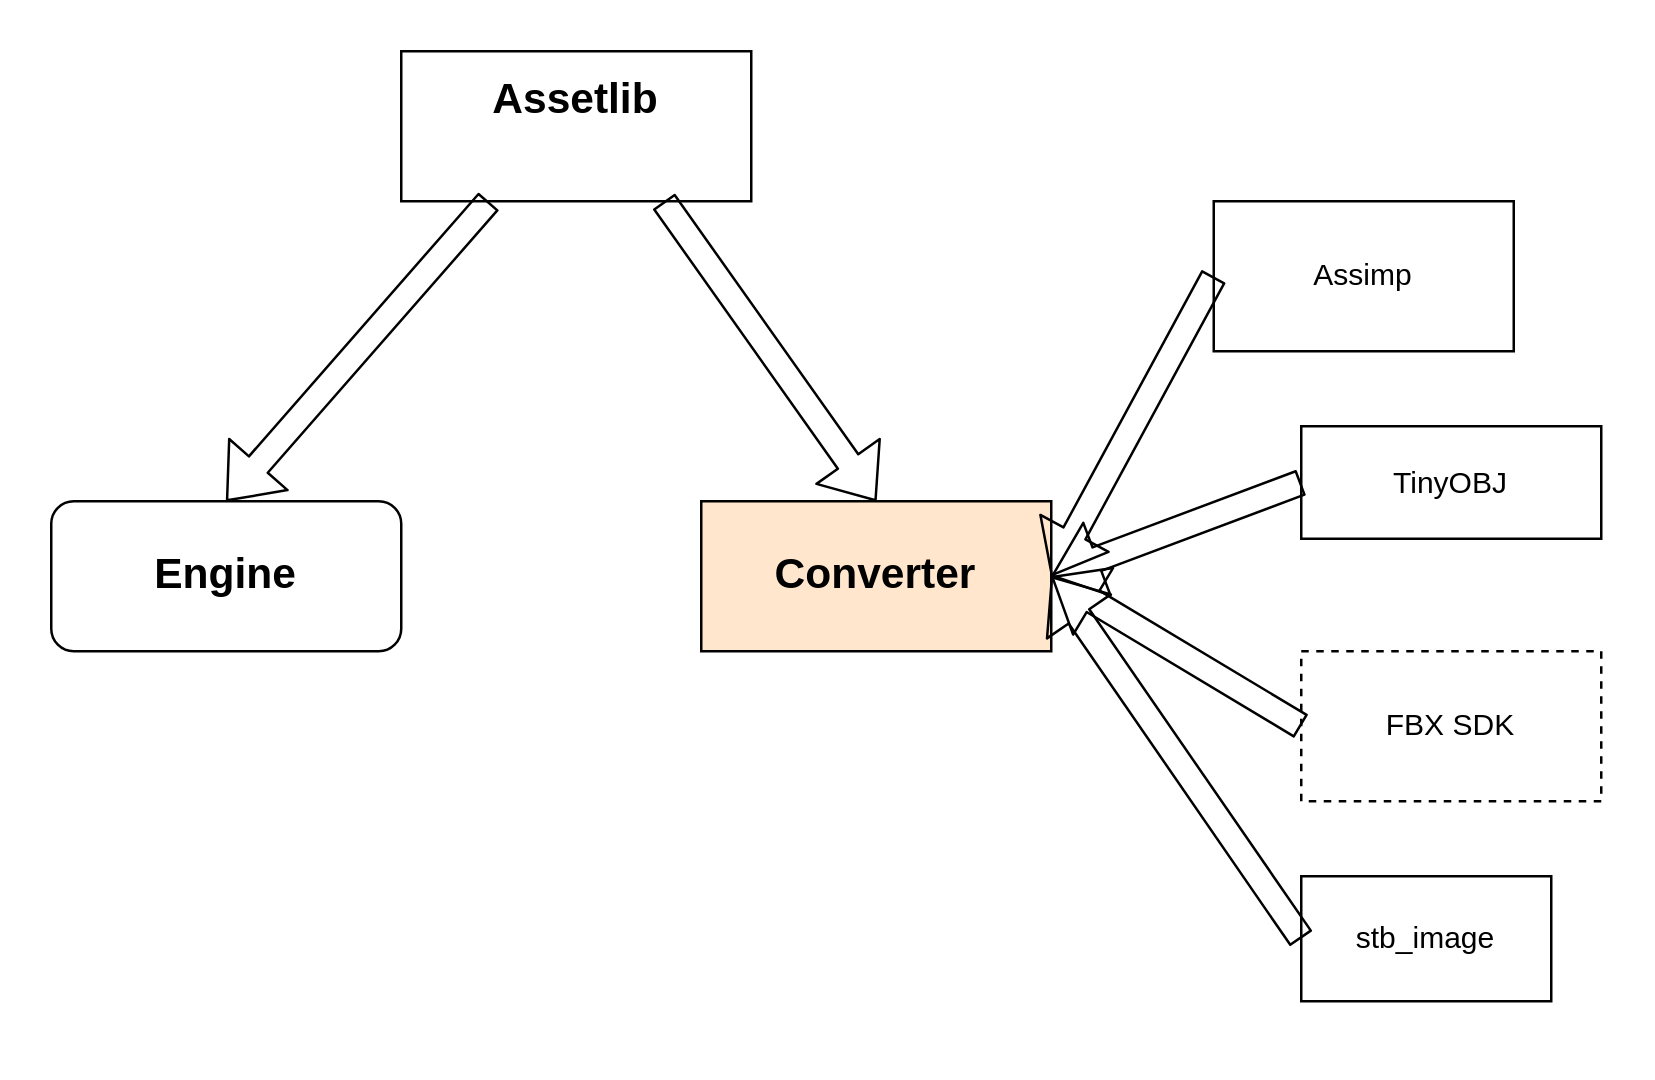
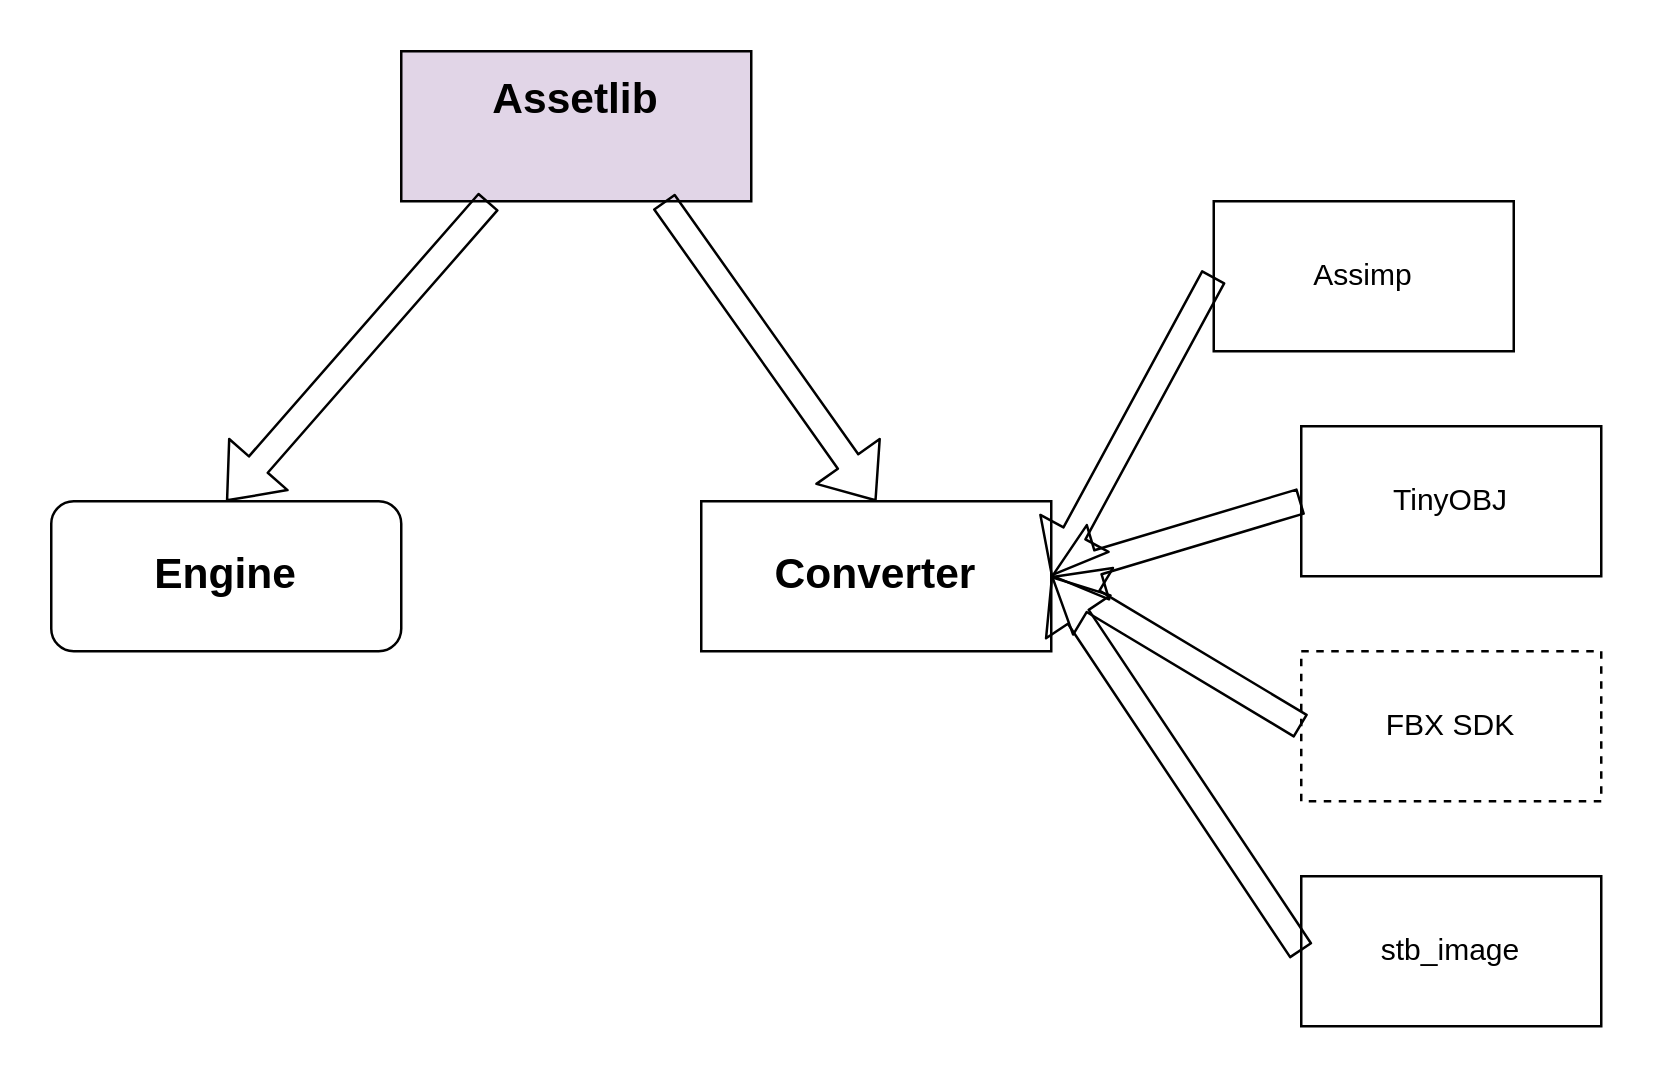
(576, 126) -> (576, 126)
(1451, 483) -> (1451, 501)
(876, 576) -> (876, 576)
(1426, 939) -> (1451, 951)
